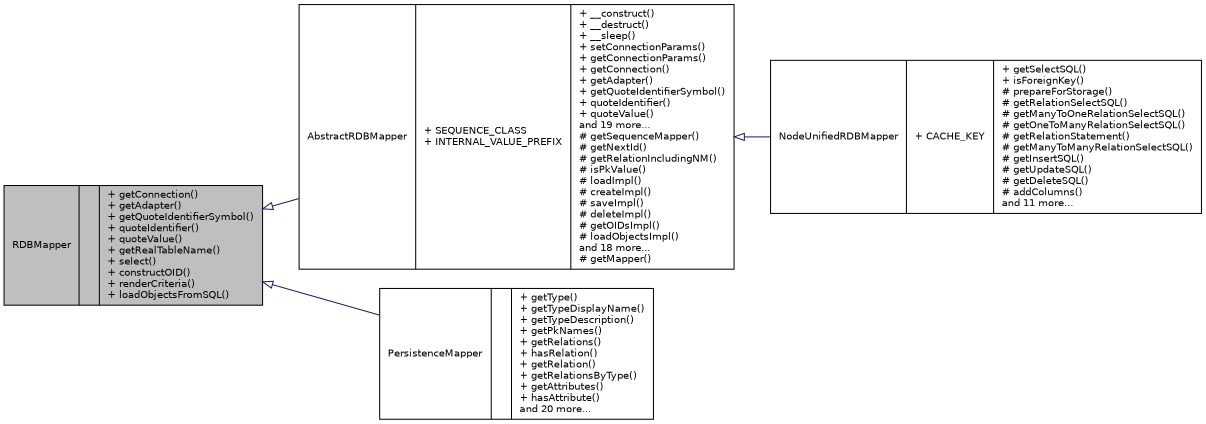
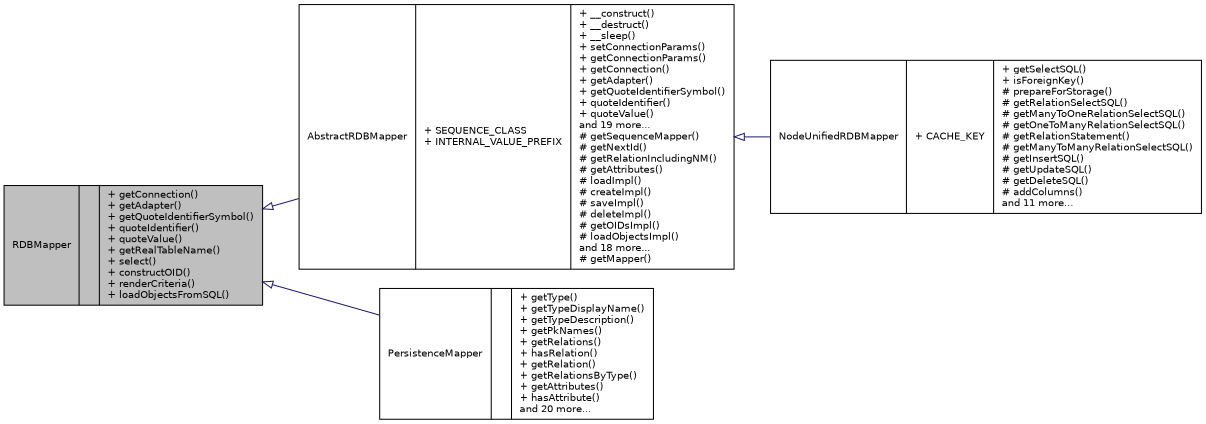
(613, 170) -> (621, 170)
